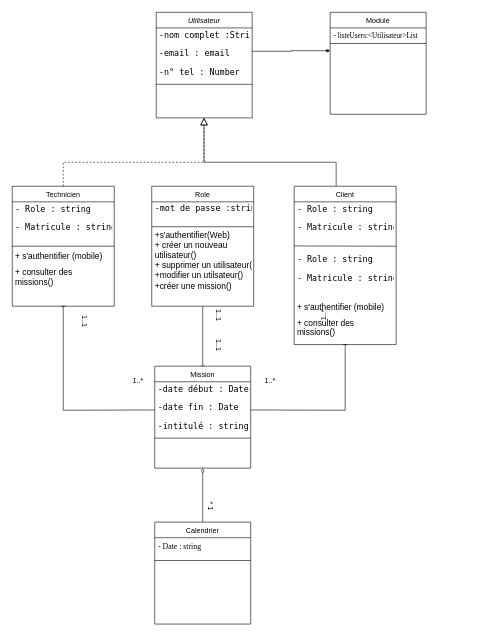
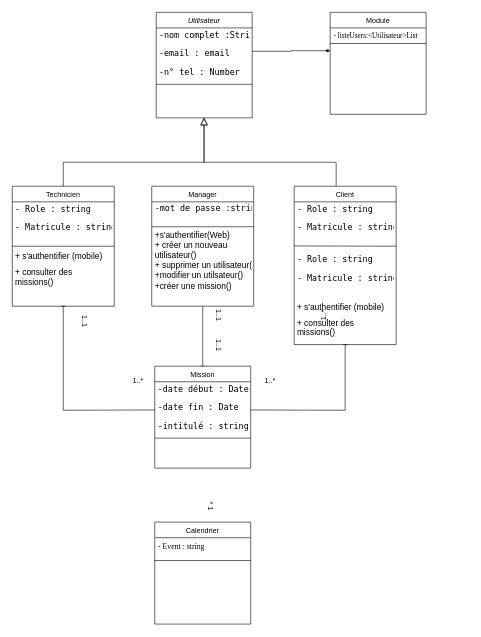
(121, 162) -> (121, 162)
(203, 194) -> (203, 194)
(203, 498) -> none
(186, 546) -> (188, 546)
